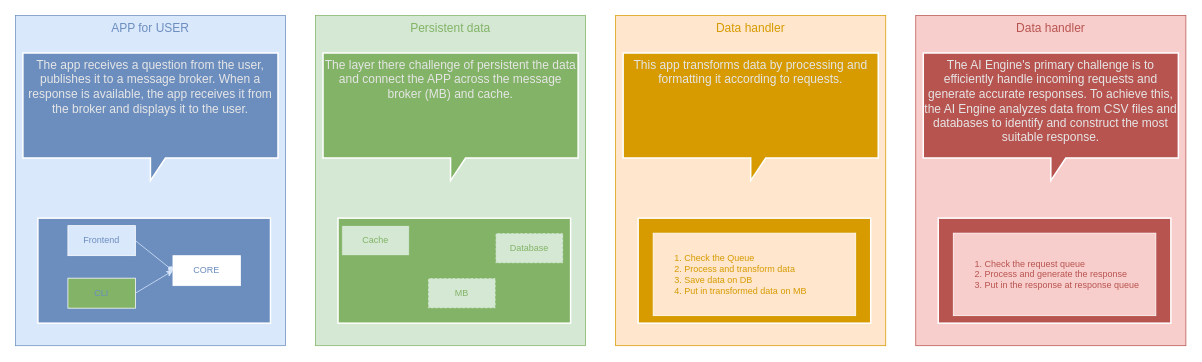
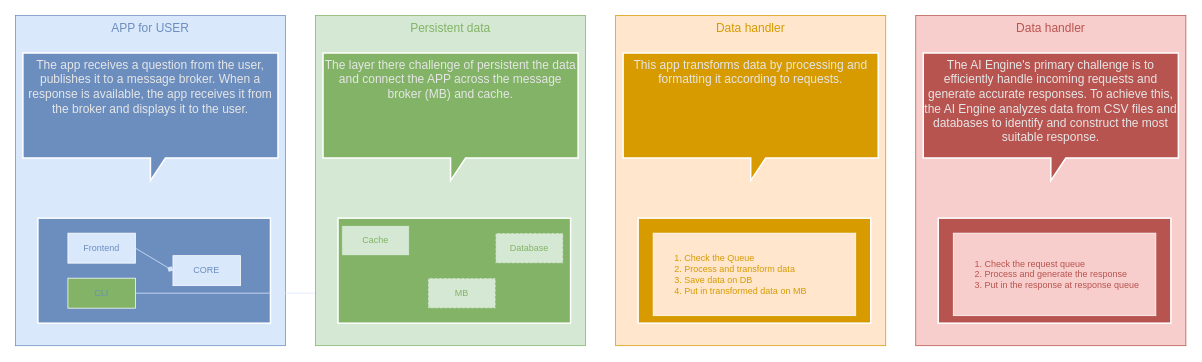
(102, 240) -> (102, 248)
(207, 270) -> (207, 270)
(152, 283) -> (203, 293)
